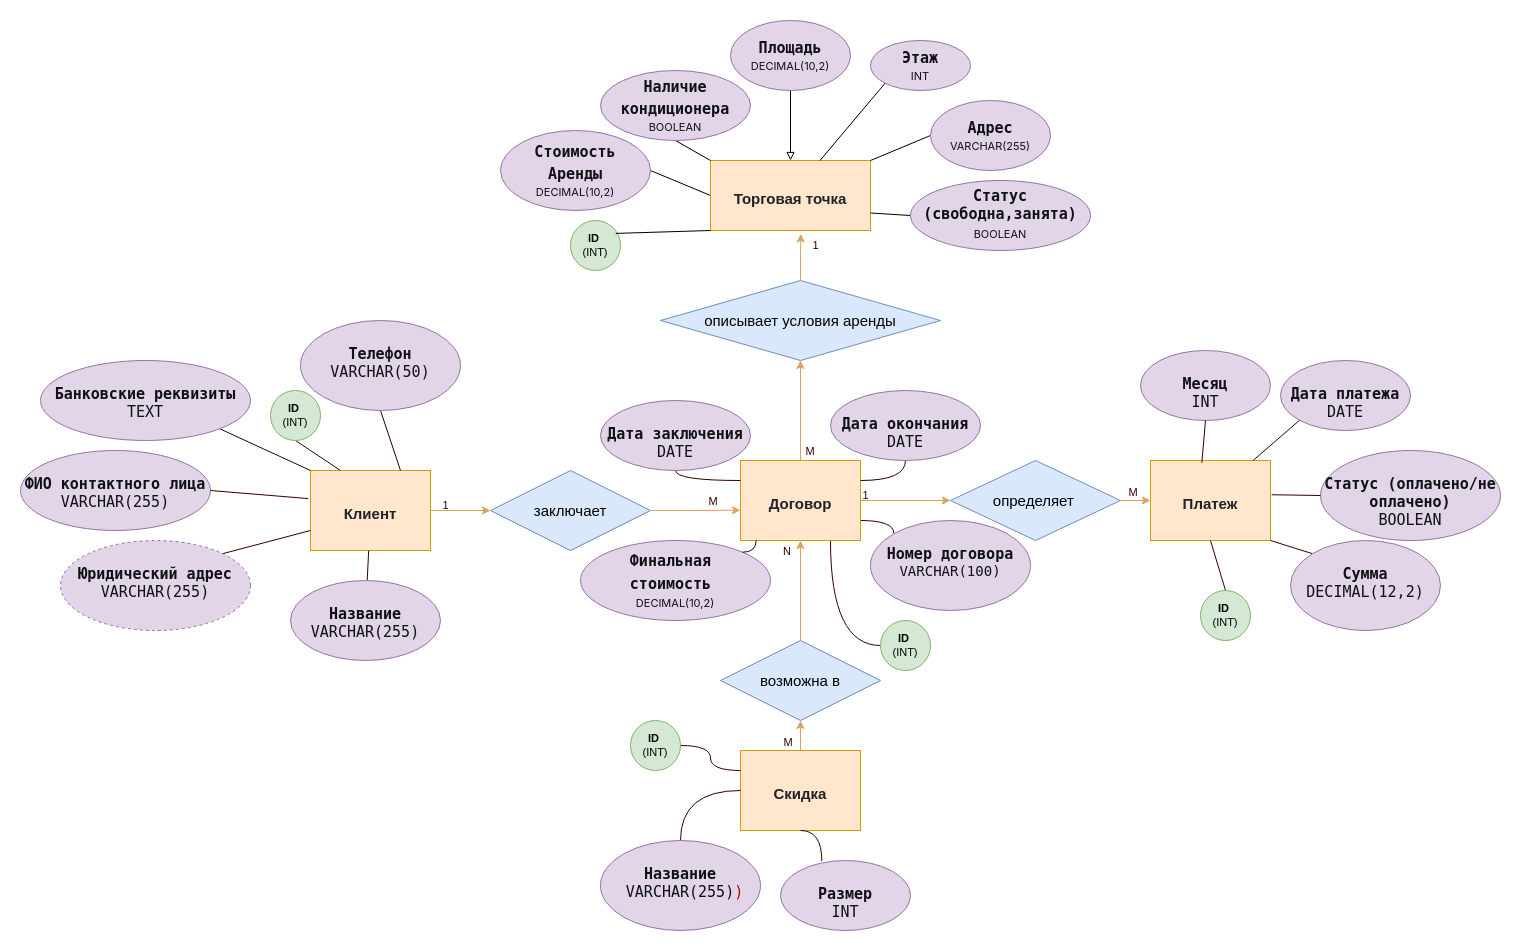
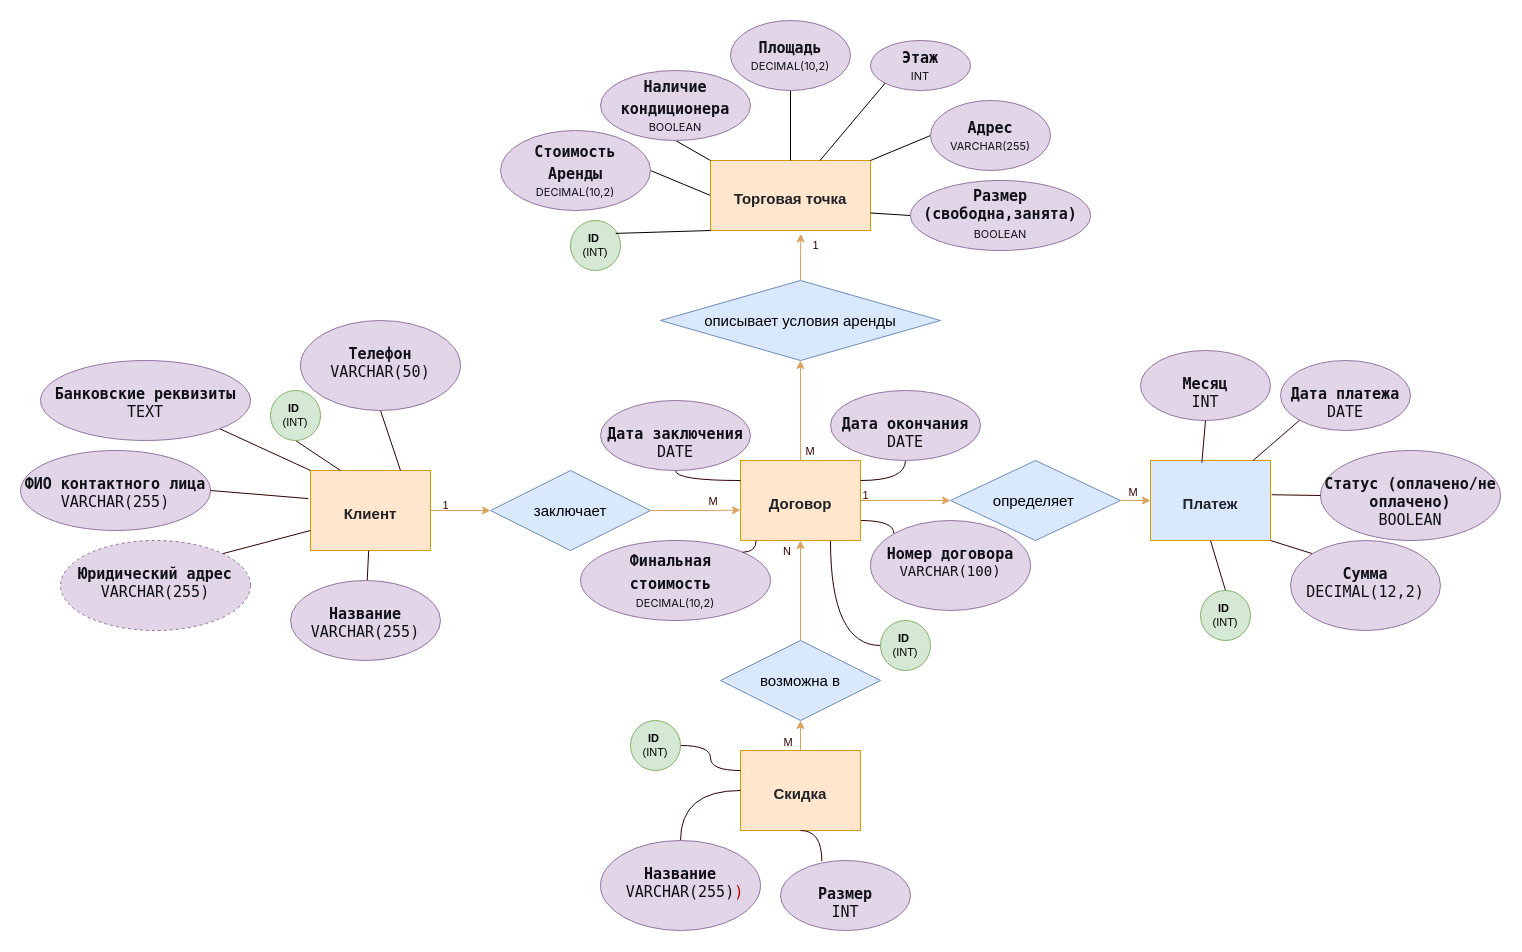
(791, 151) -> (791, 154)
(1001, 216) -> (1001, 216)
(1211, 501) -> (1211, 501)
